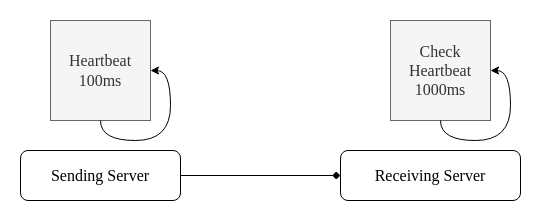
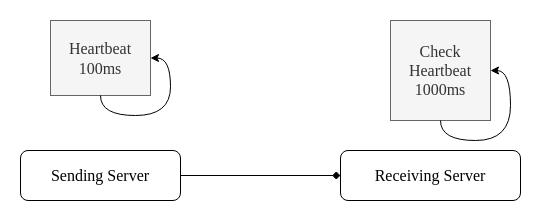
(101, 71) -> (101, 58)
